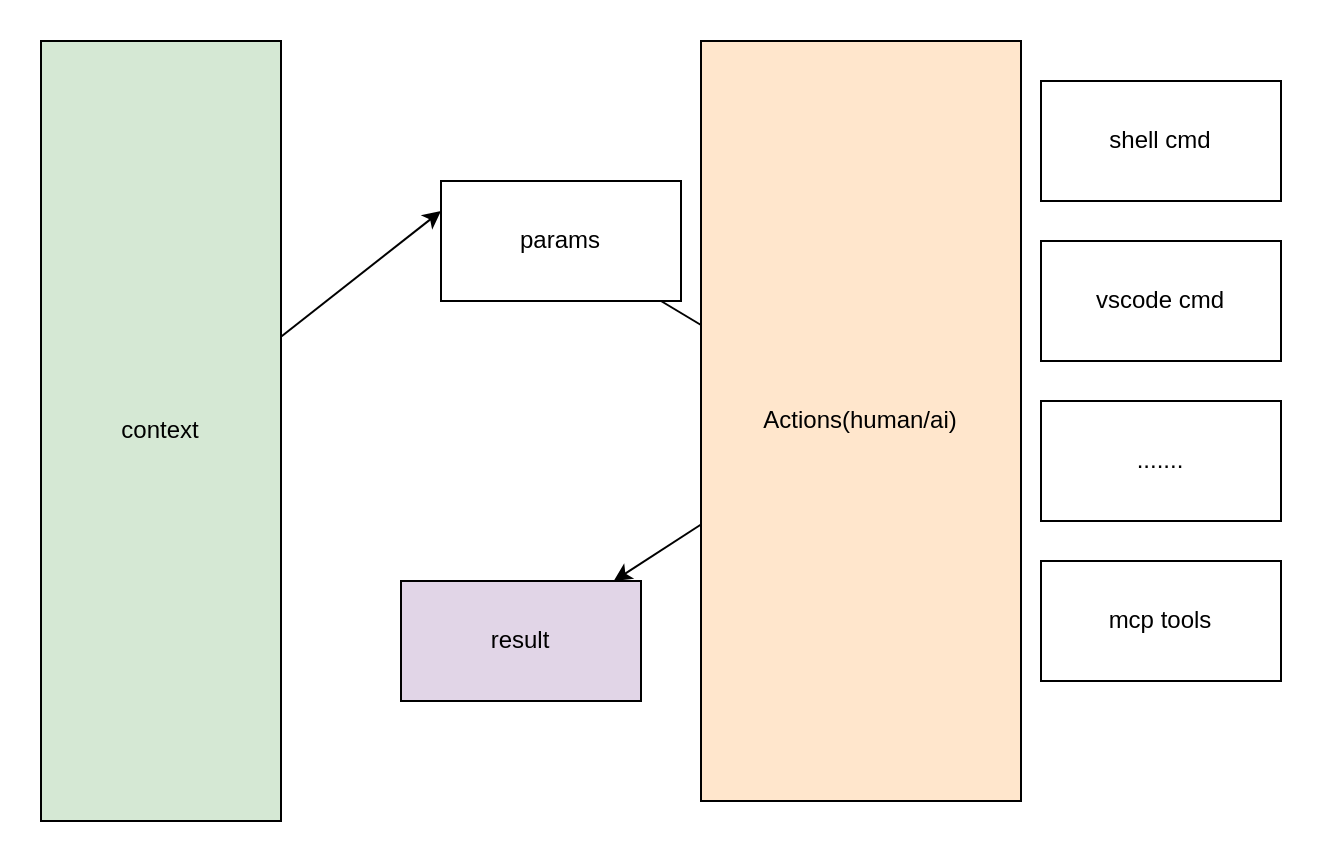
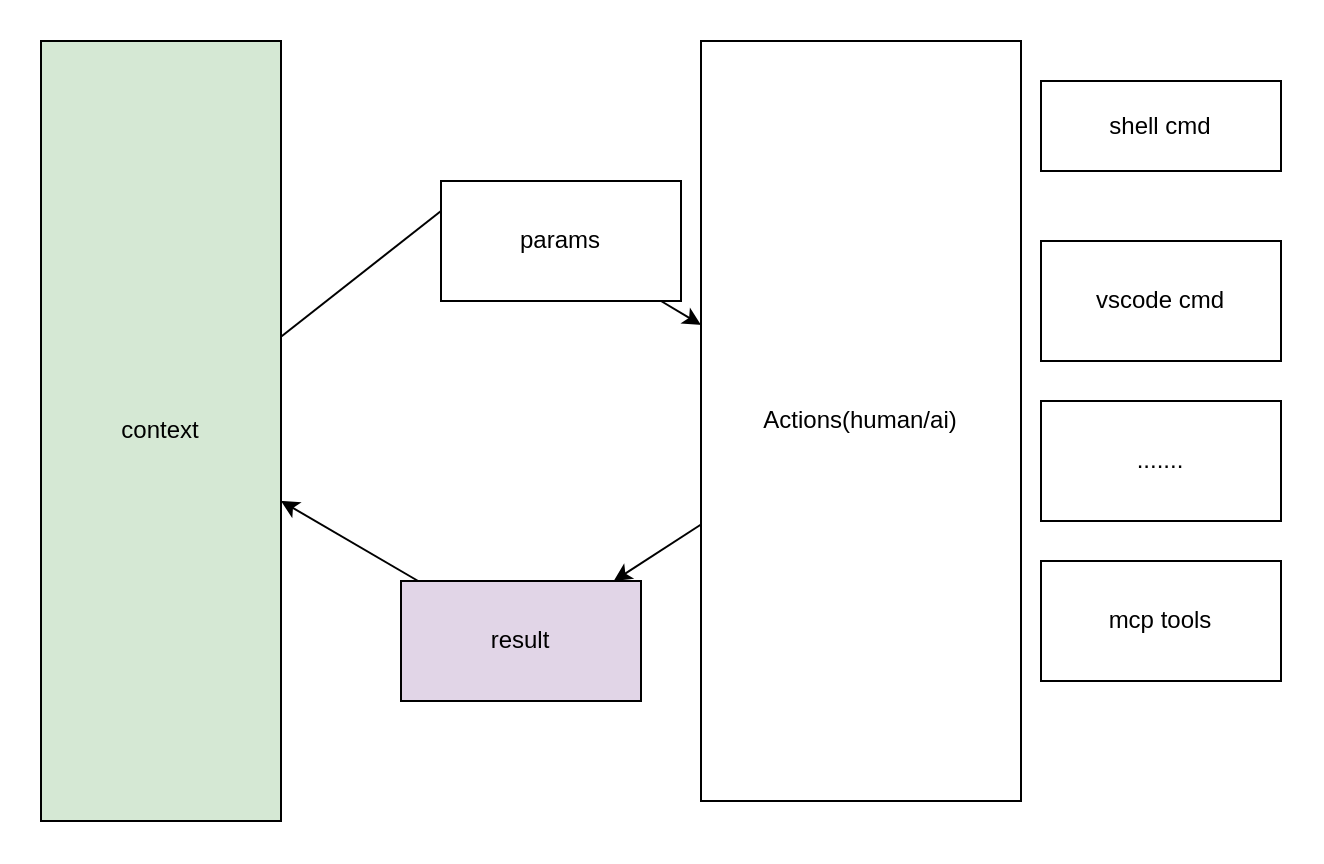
(1161, 141) -> (1161, 126)
(429, 220) -> (435, 216)
(693, 320) -> (688, 317)
(861, 421) -> (861, 421)
none -> (355, 544)
